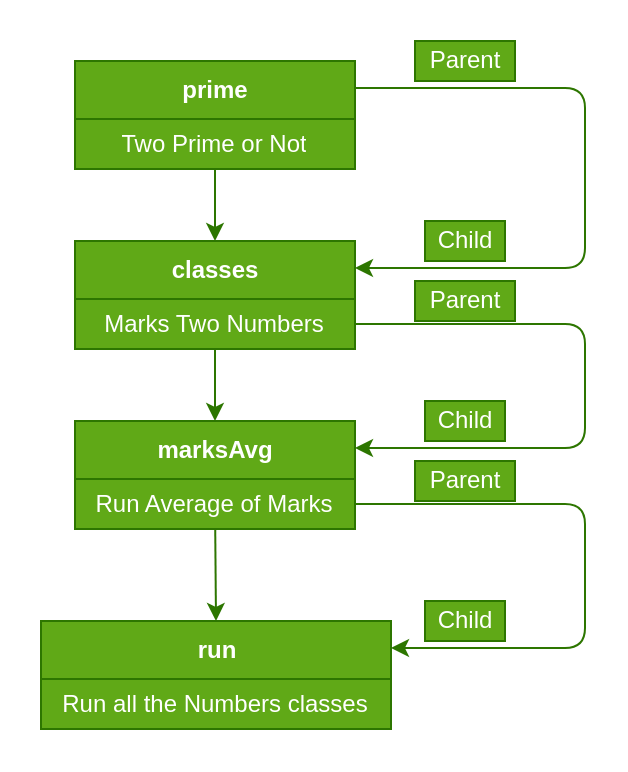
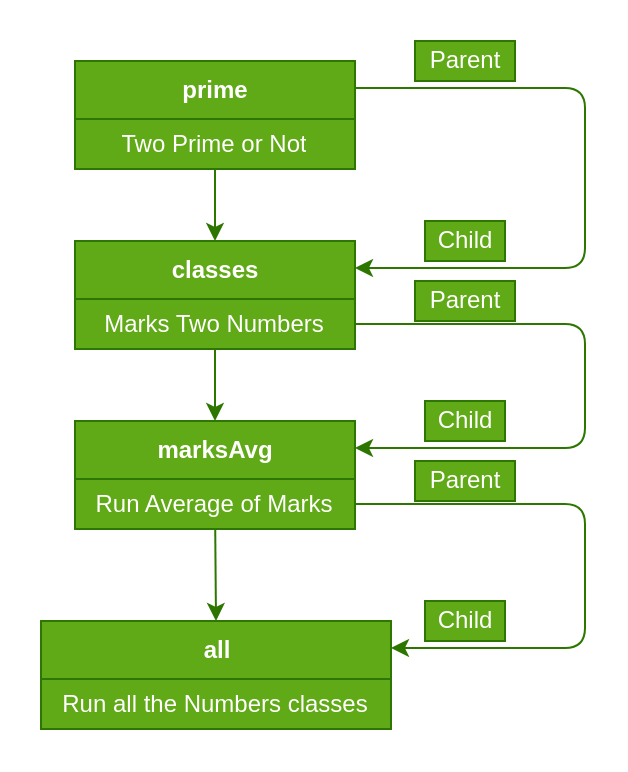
(218, 651) -> (218, 651)
